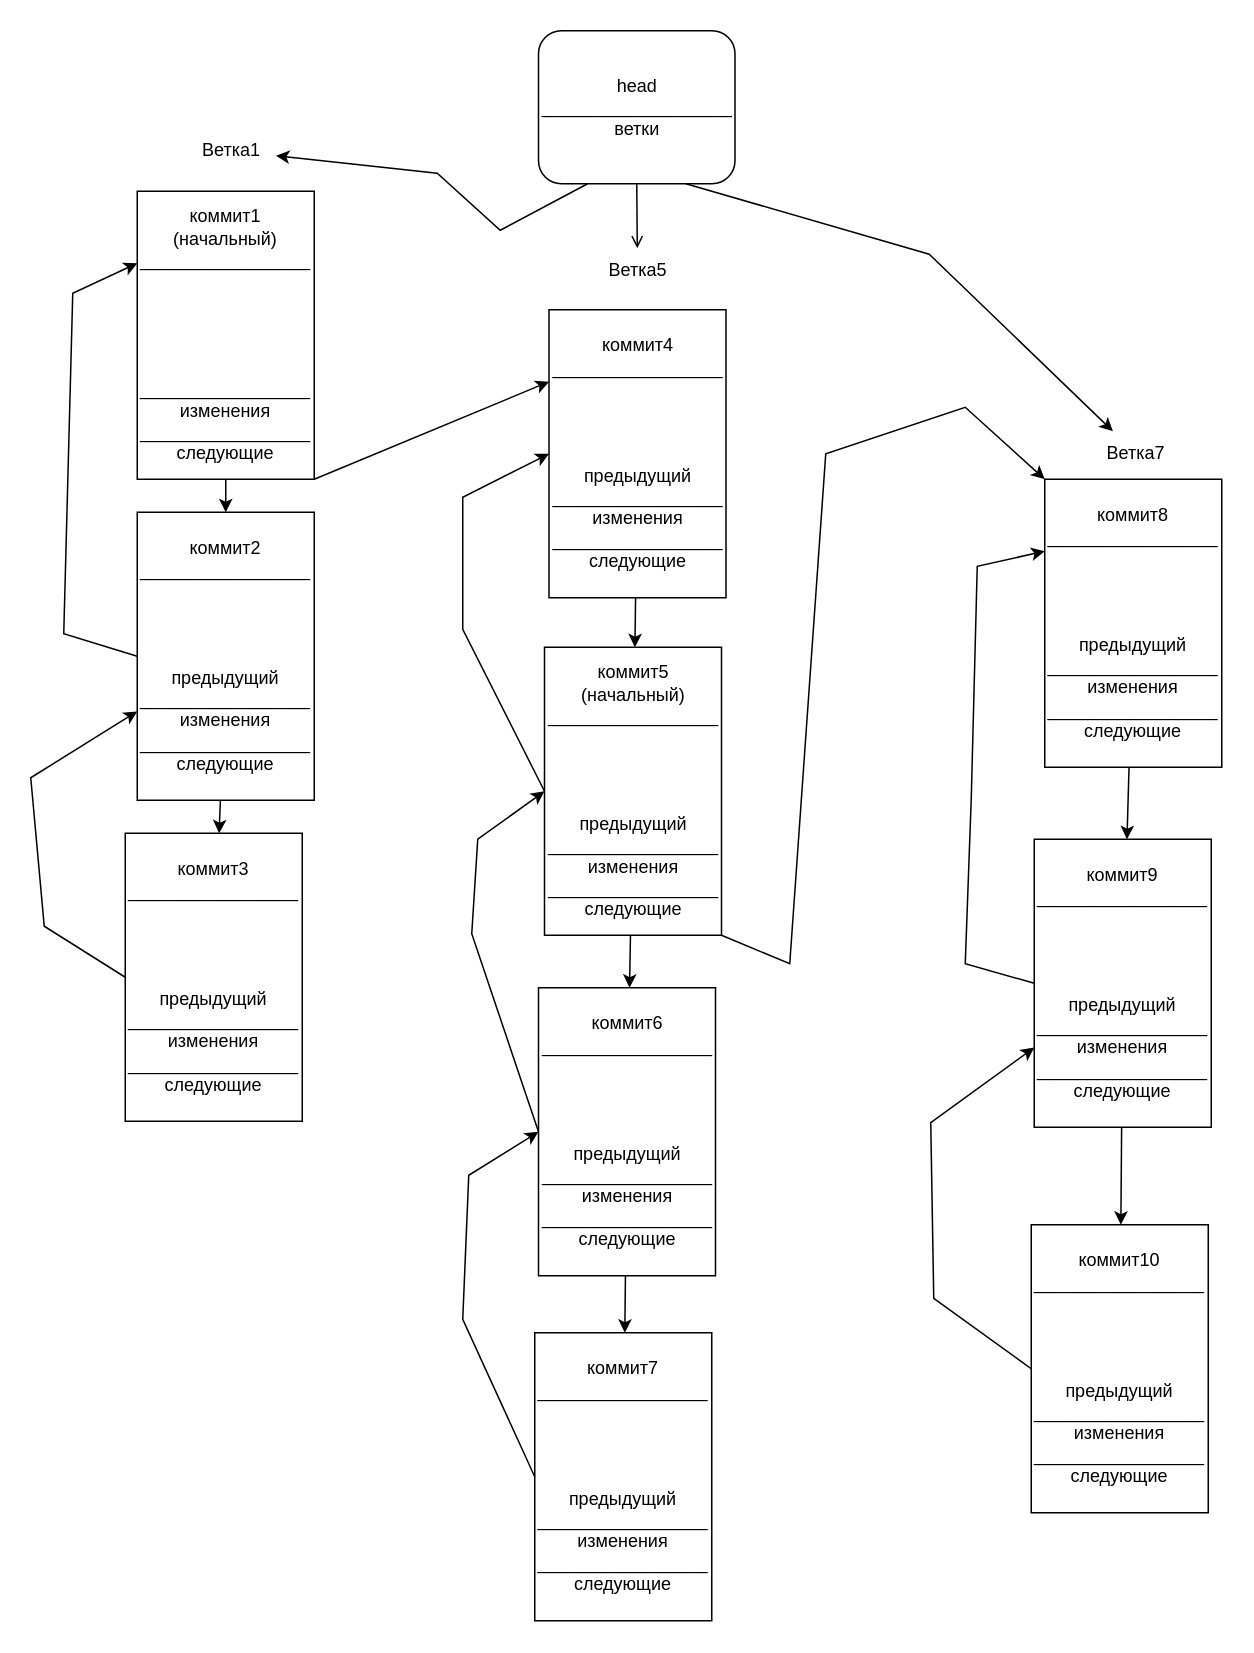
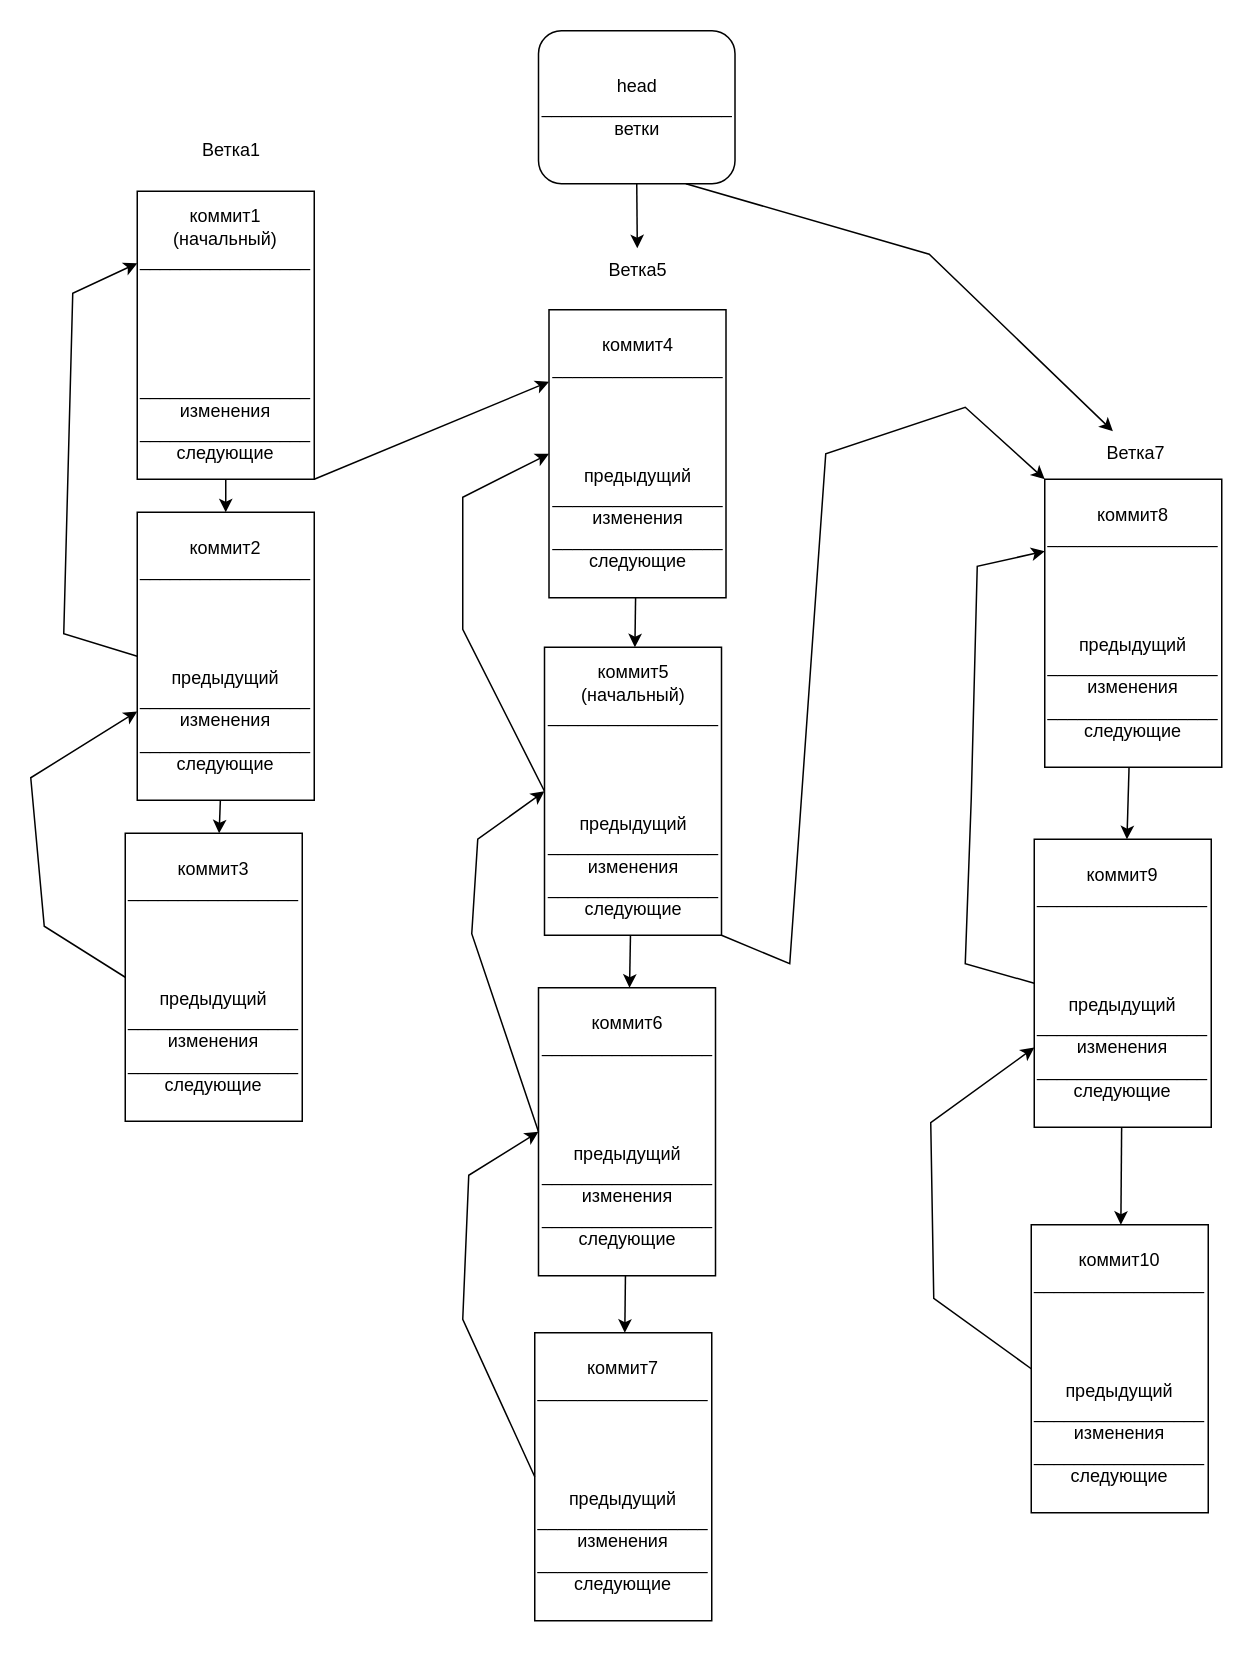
(449, 183) -> none
(637, 239) -> (637, 237)
